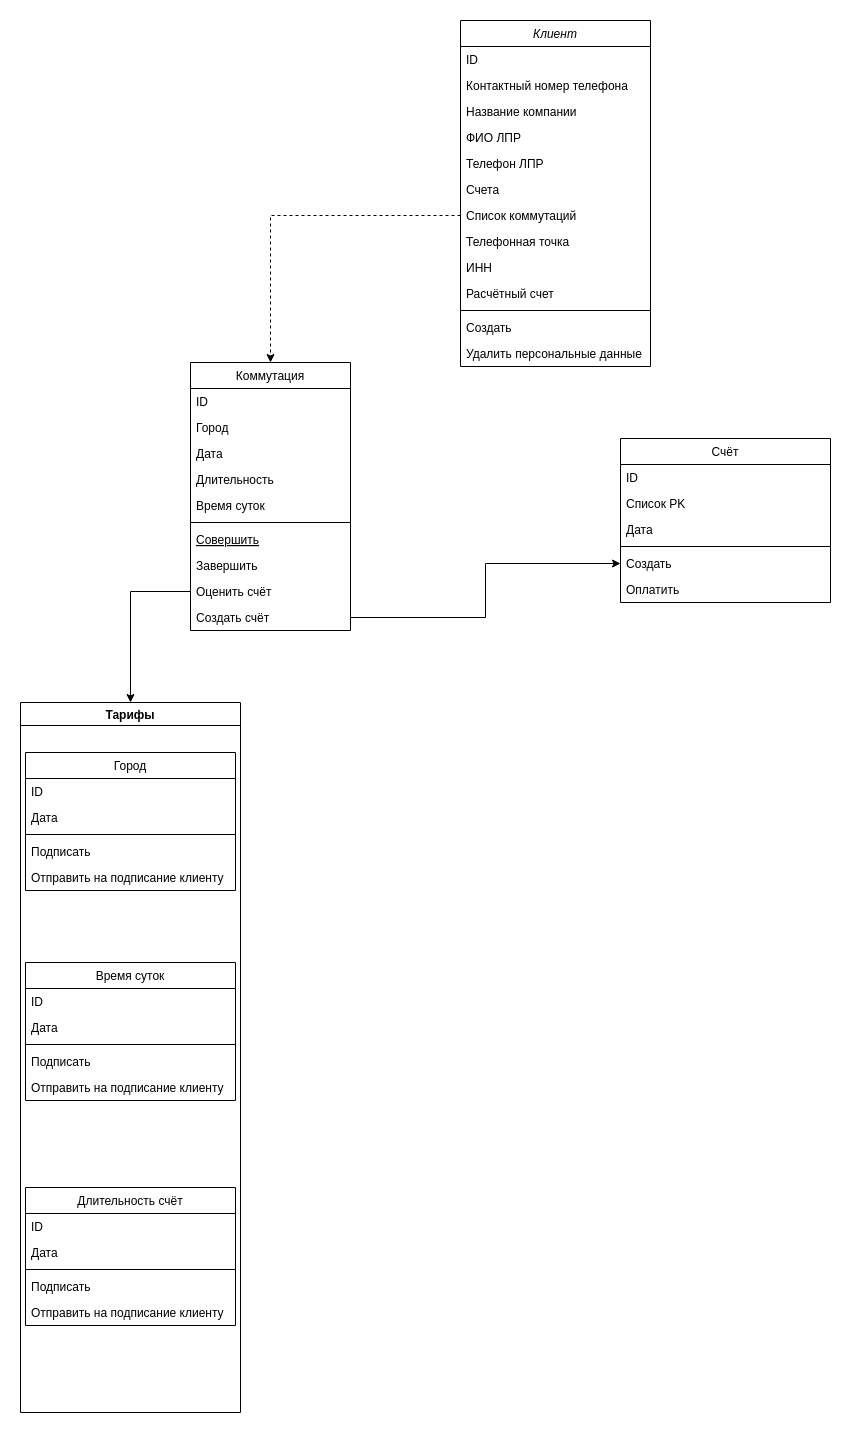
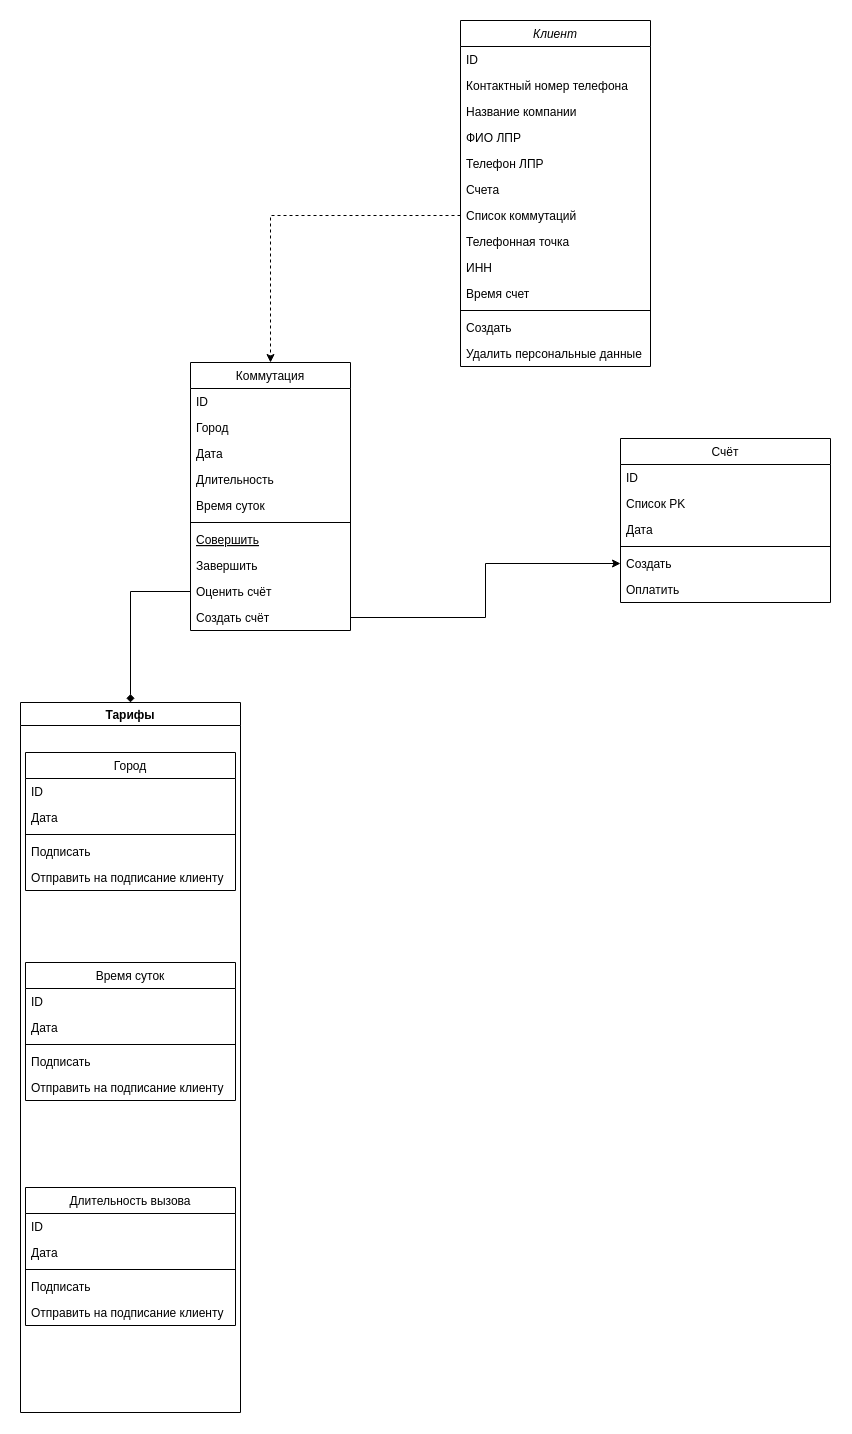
(511, 294) -> (498, 294)
(131, 694) -> (131, 694)
(130, 1201) -> (130, 1201)
